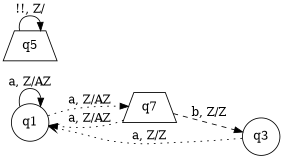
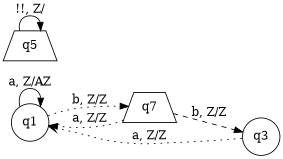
(90, 100) -> (90, 100)
(90, 119) -> (90, 119)
